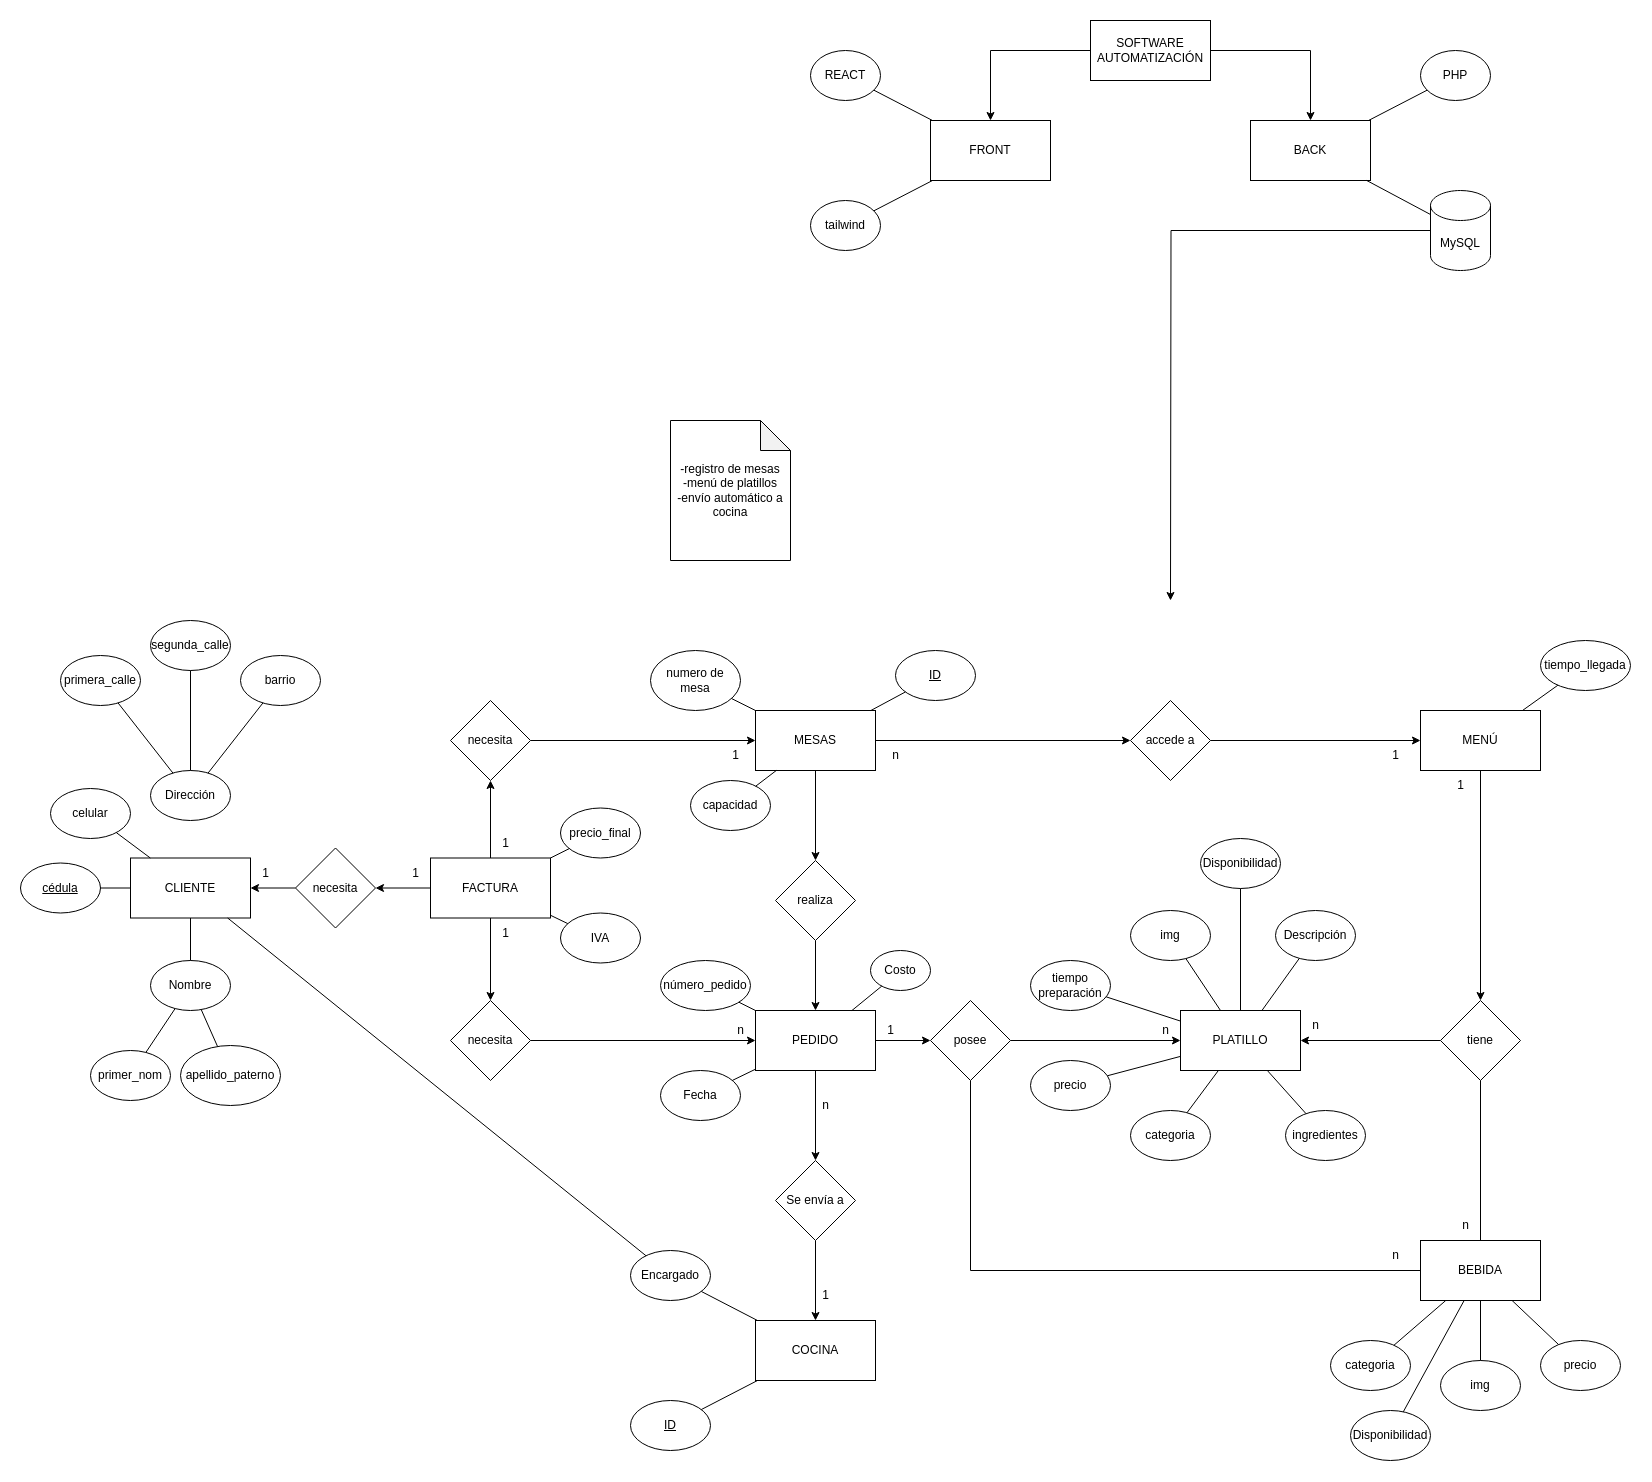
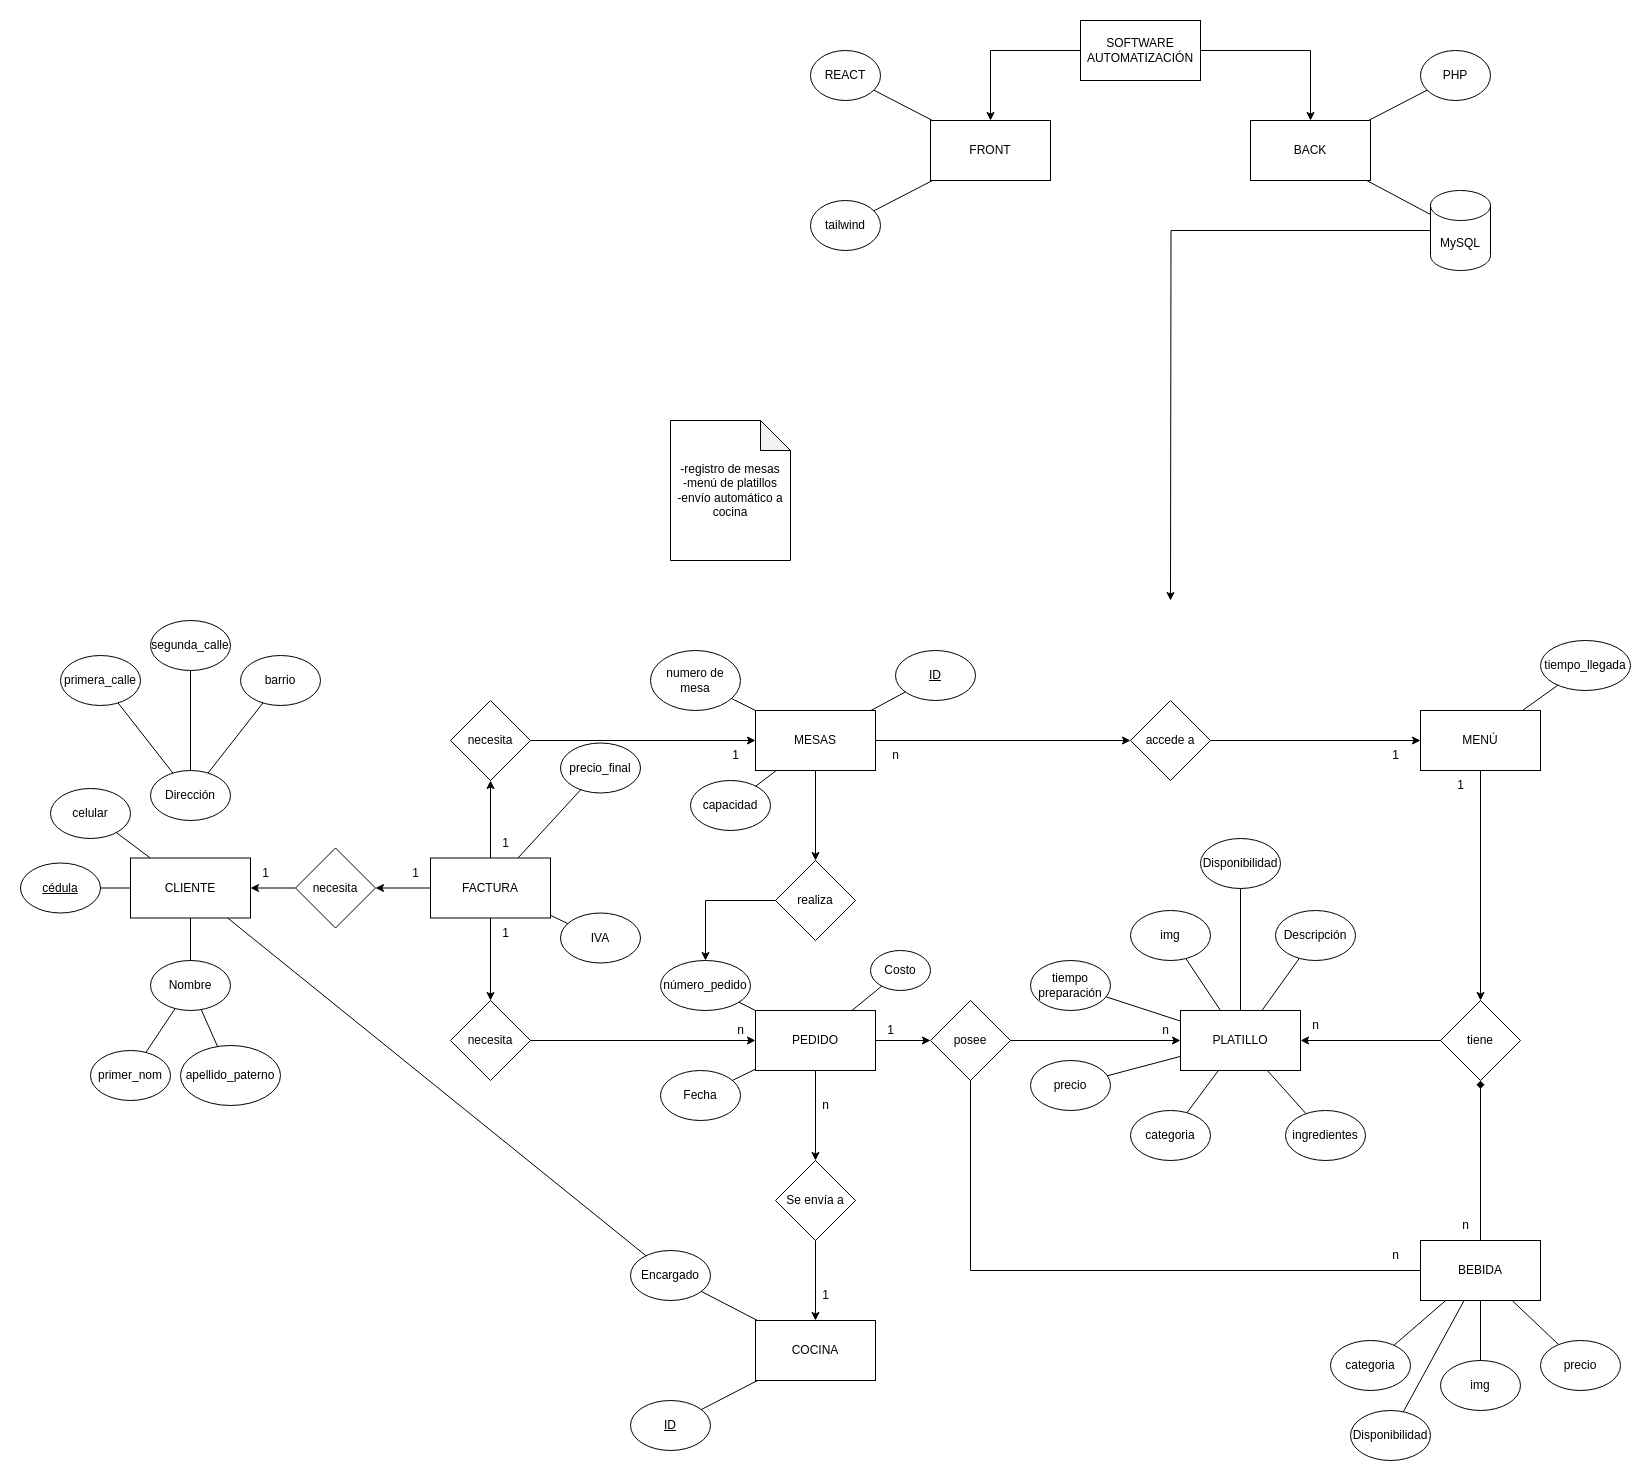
(1151, 51) -> (1141, 51)
(601, 833) -> (601, 768)
(816, 972) -> (715, 901)
(1481, 1085) -> (1481, 1089)
